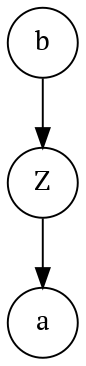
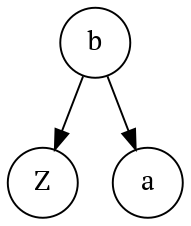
(43, 243) -> (118, 104)
